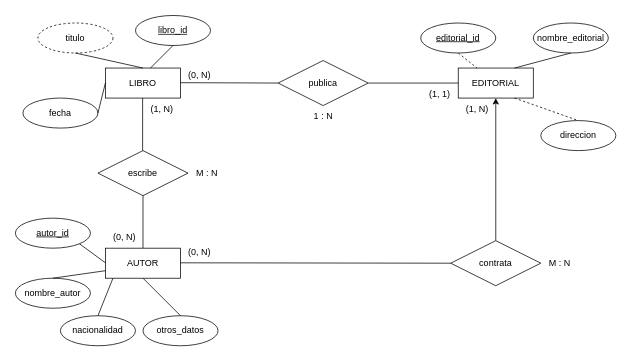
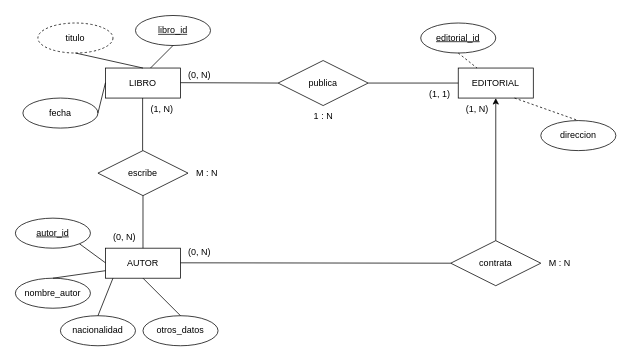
(570, 38) -> none
(542, 60) -> none
